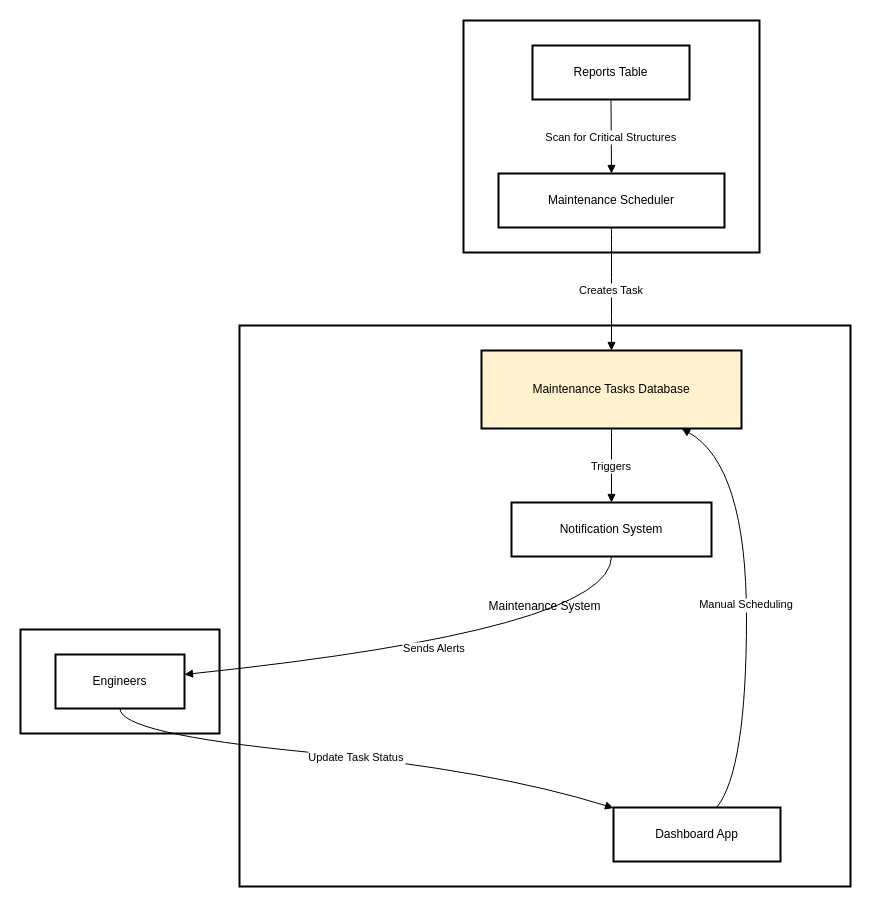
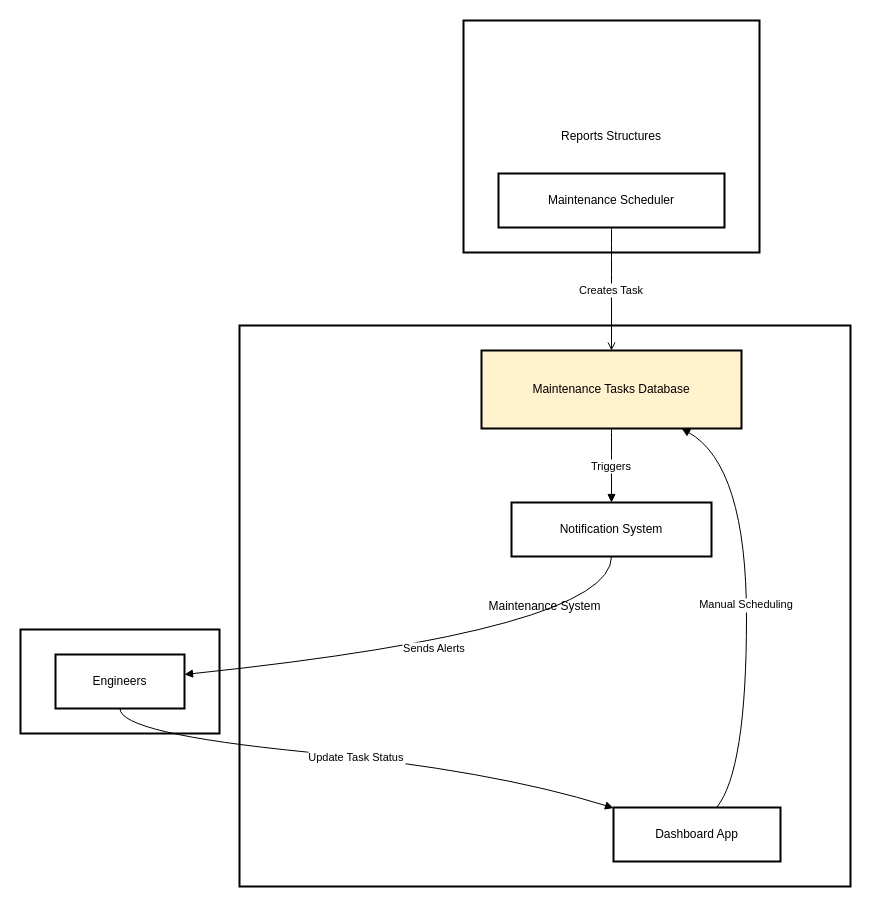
(611, 73) -> none
(611, 133) -> none
(612, 341) -> (612, 343)
